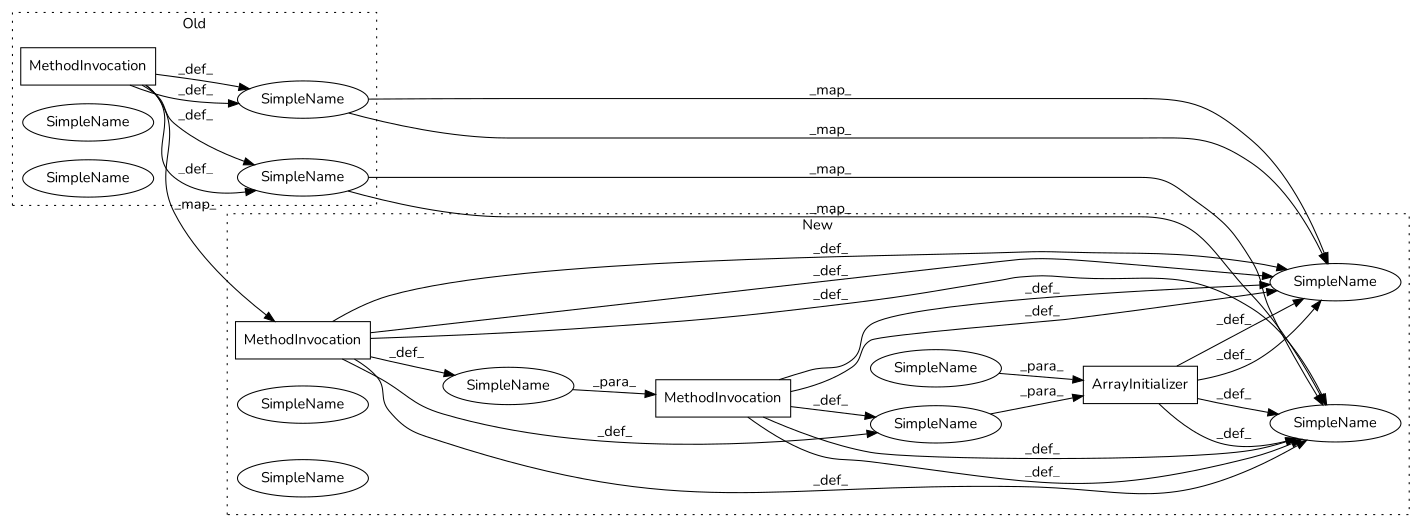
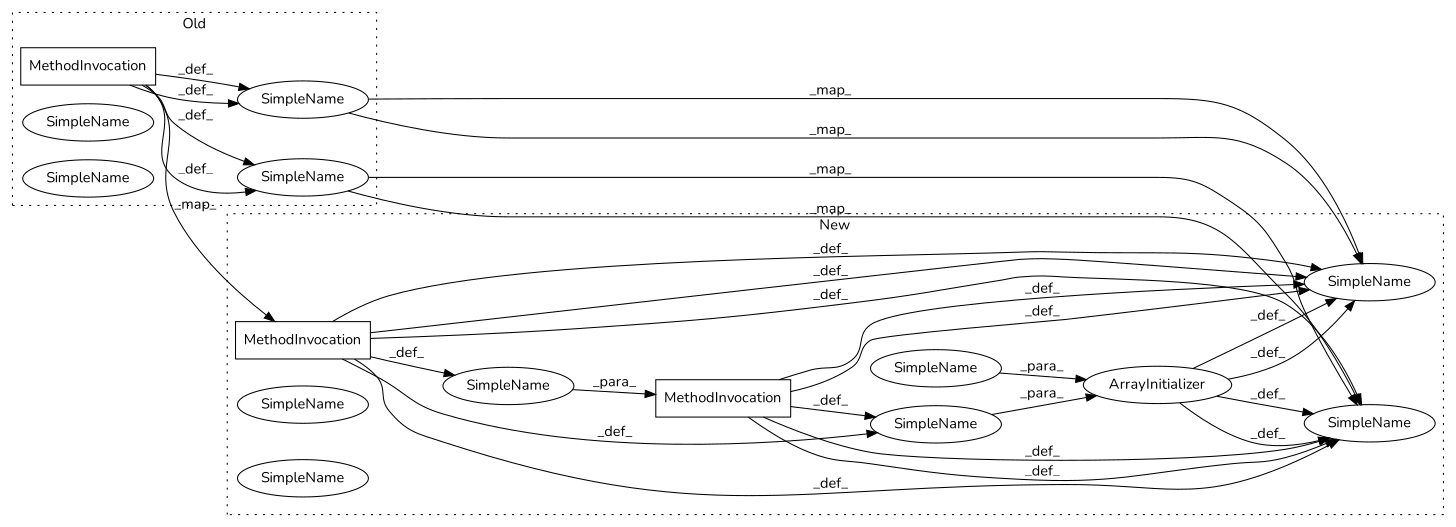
(1140, 385) -> (1158, 385)
